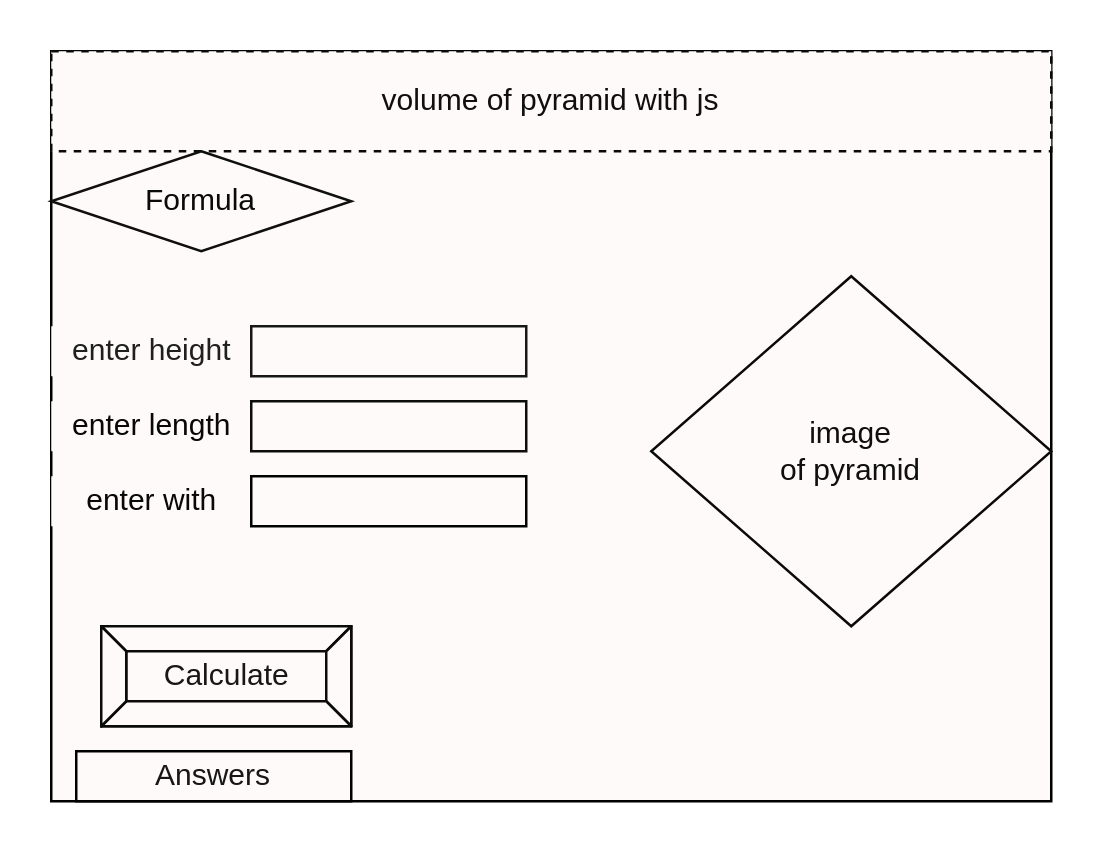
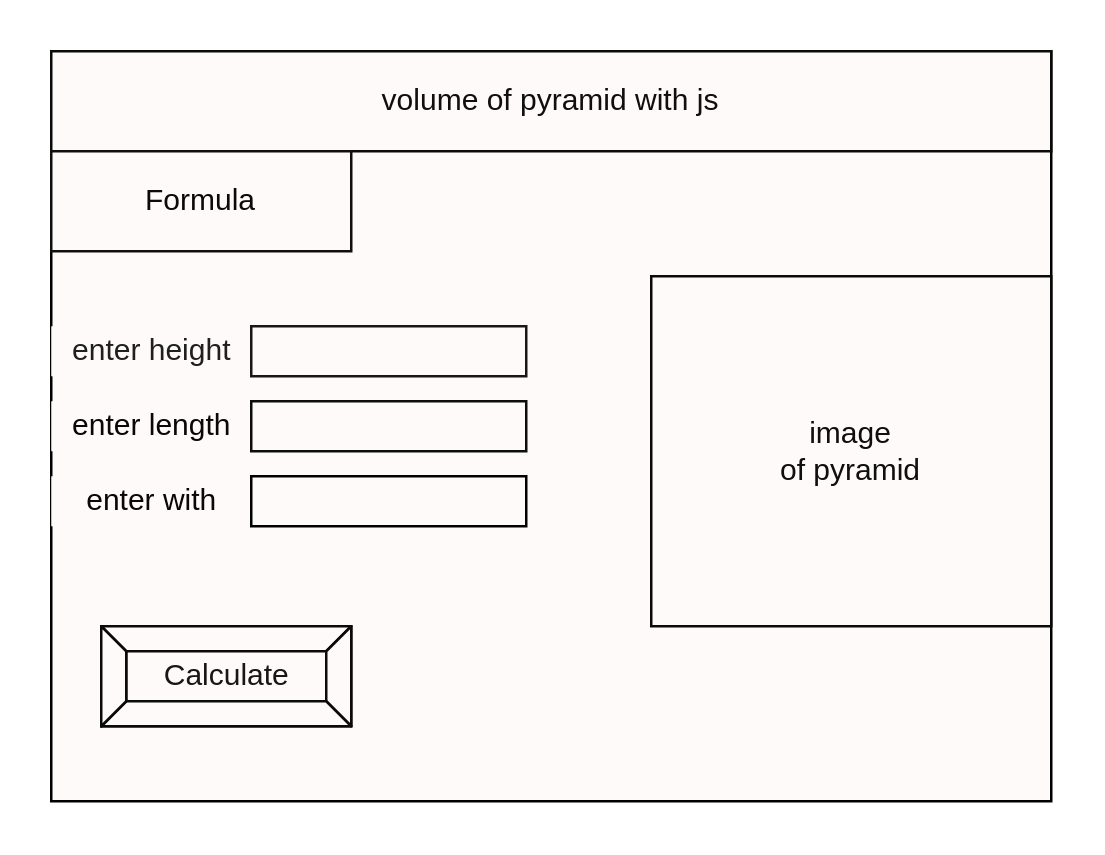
(551, 101) -> (551, 101)
(201, 201) -> (201, 201)
(851, 451) -> (851, 451)
(214, 776) -> none
